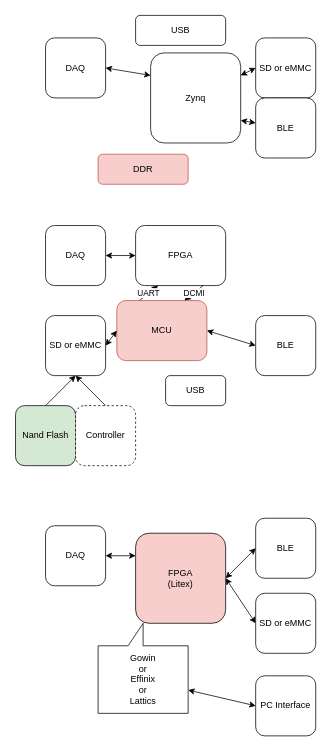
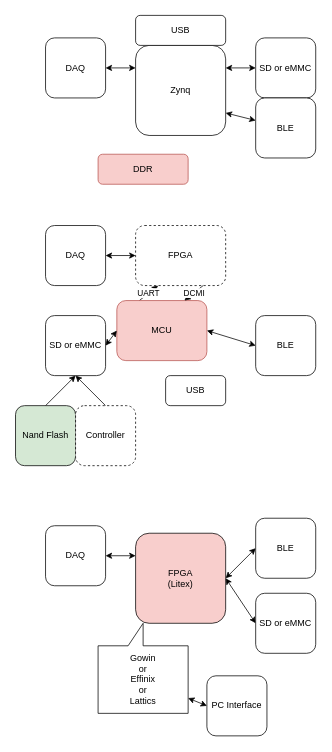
(195, 98) -> (180, 90)
(180, 255) -> (180, 255)
(285, 705) -> (237, 705)
